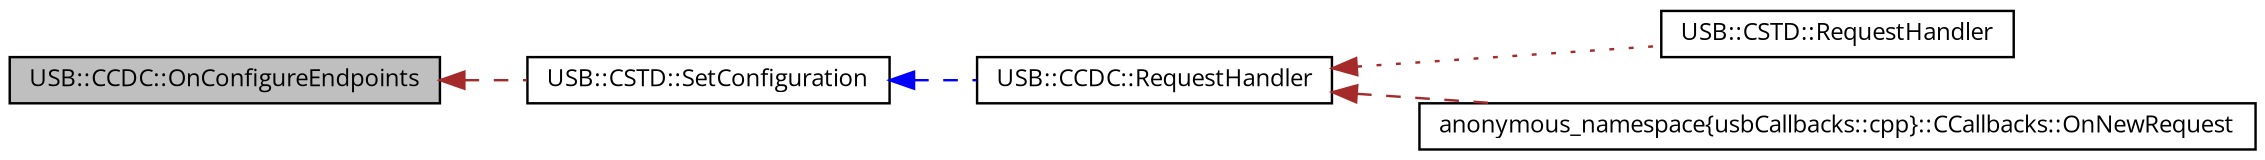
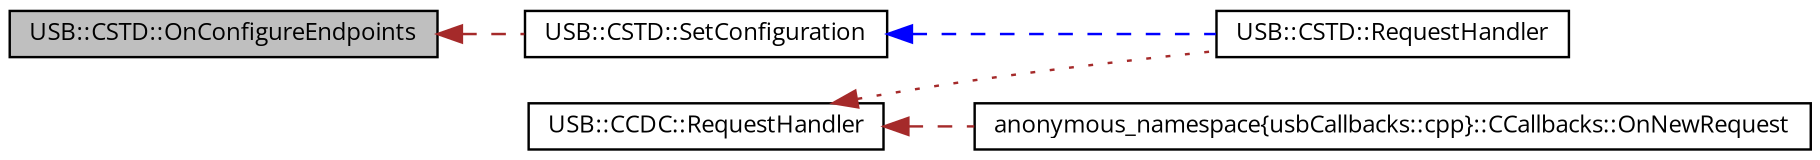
(225, 80) -> (224, 34)
(945, 80) -> (1064, 34)
